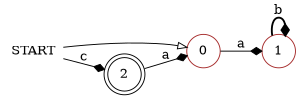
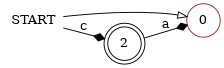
(279, 51) -> none
